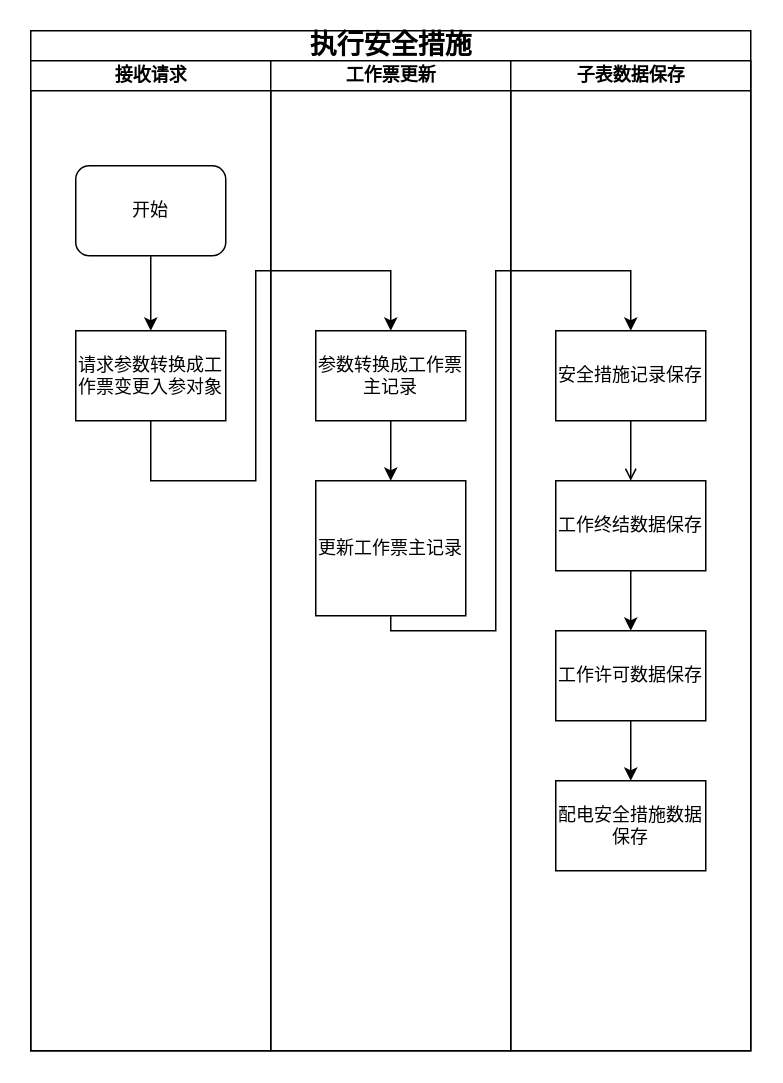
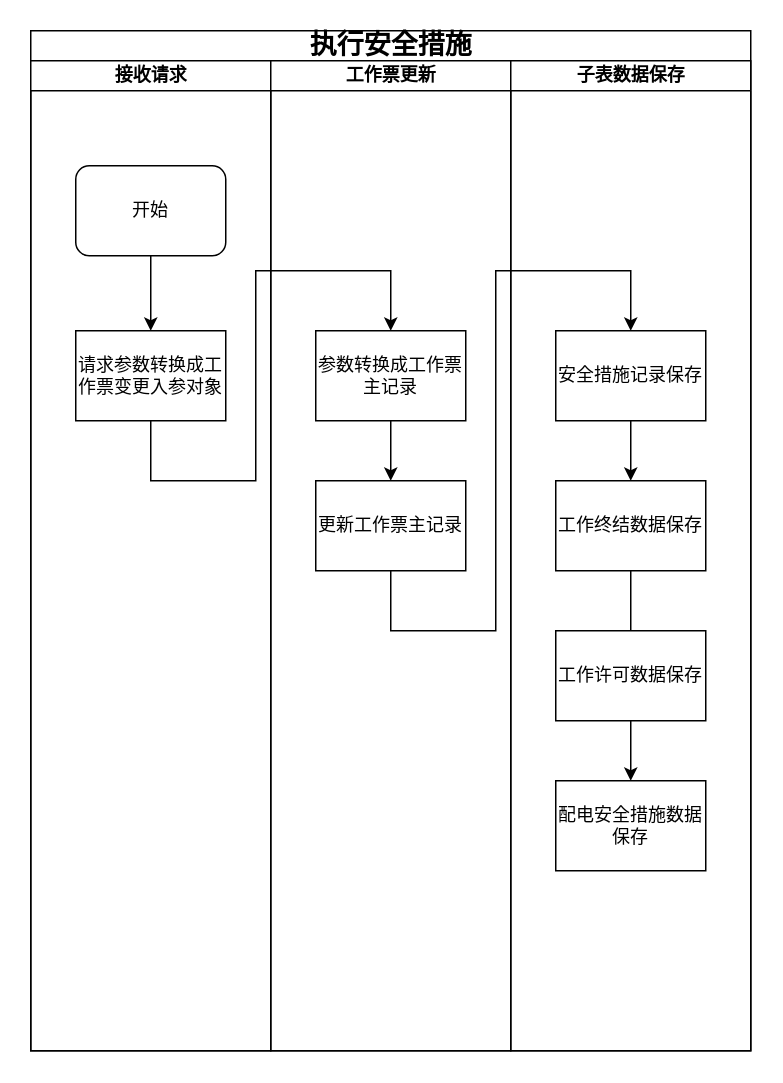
(631, 471) -> (631, 469)
(391, 548) -> (391, 526)
(631, 619) -> (631, 623)
